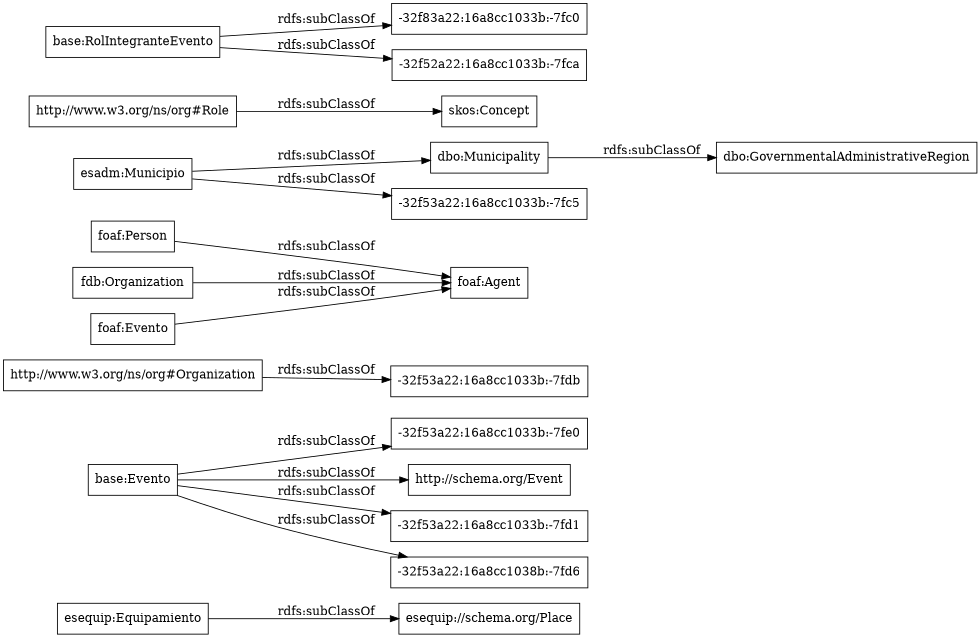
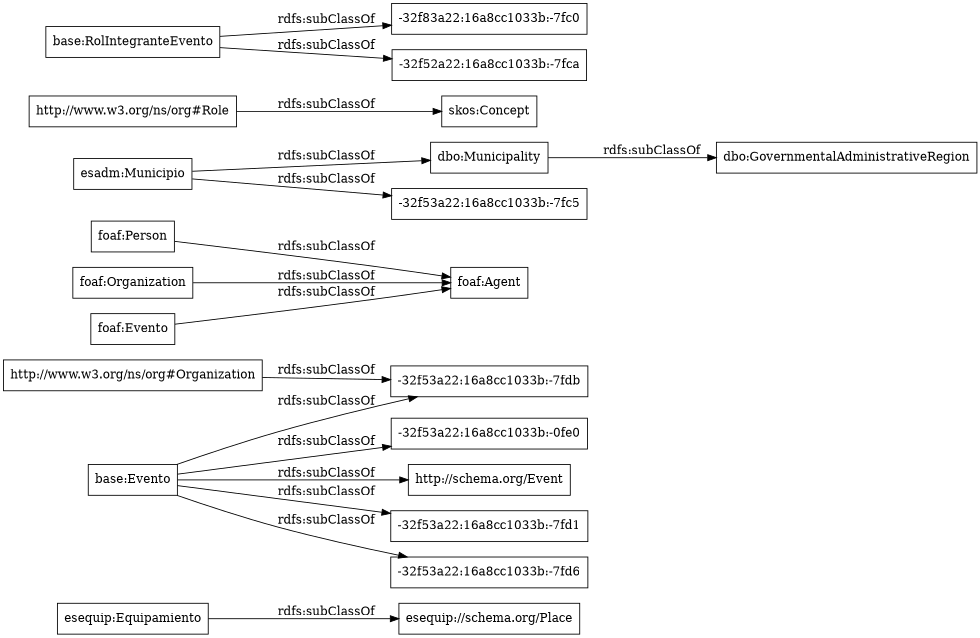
(133, 283) -> (133, 283)
none -> (292, 428)
(489, 434) -> (489, 434)
(489, 572) -> (489, 572)
